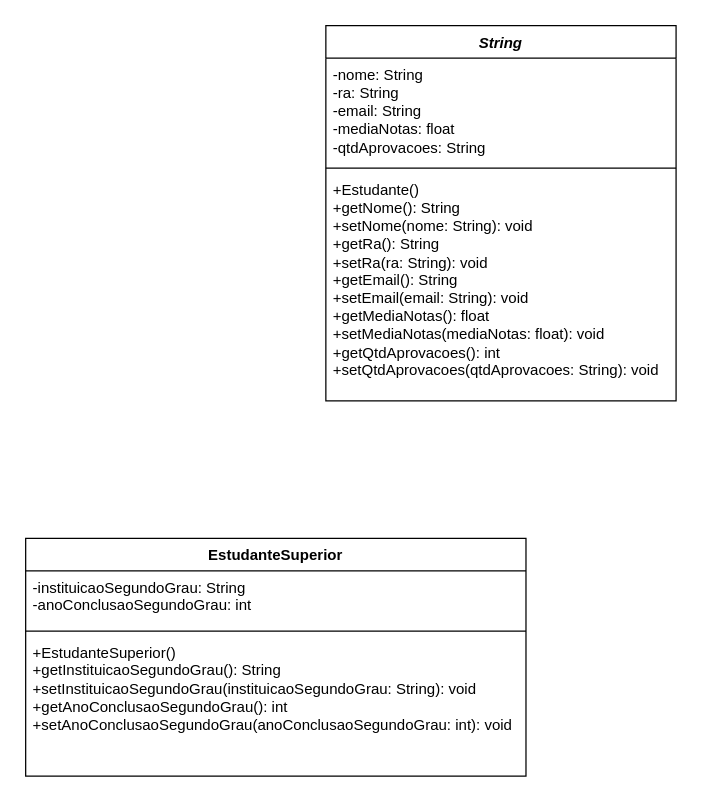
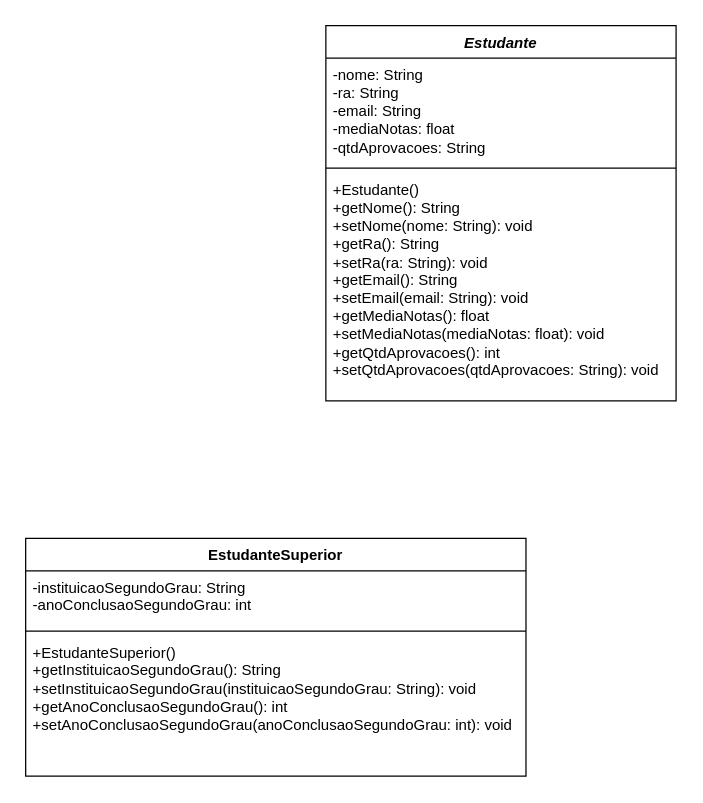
(501, 43) -> (501, 43)
